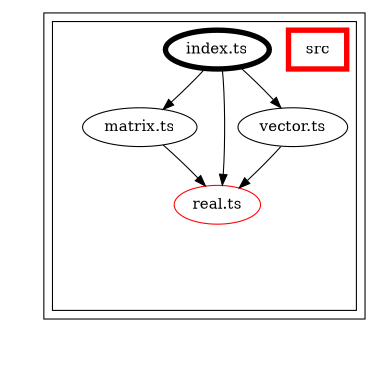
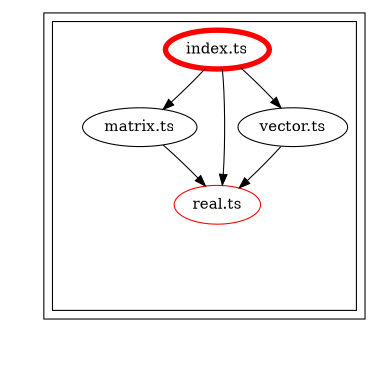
(217, 50) -> (217, 50)
(318, 50) -> none
